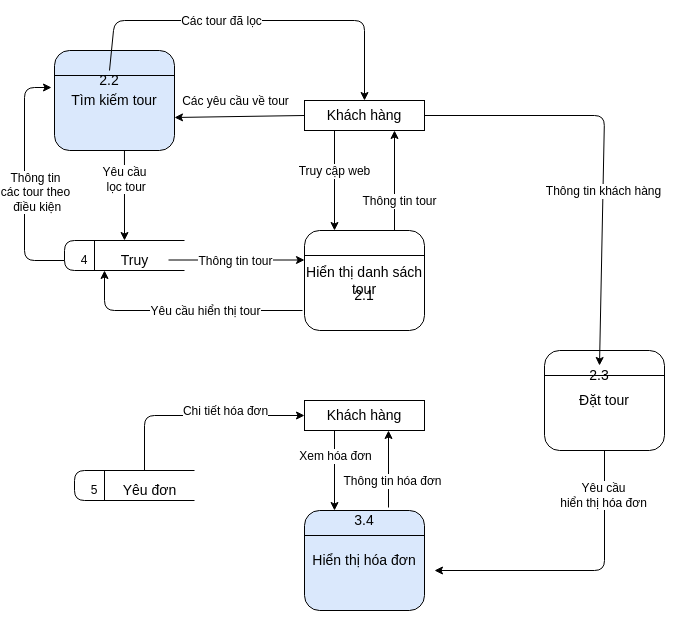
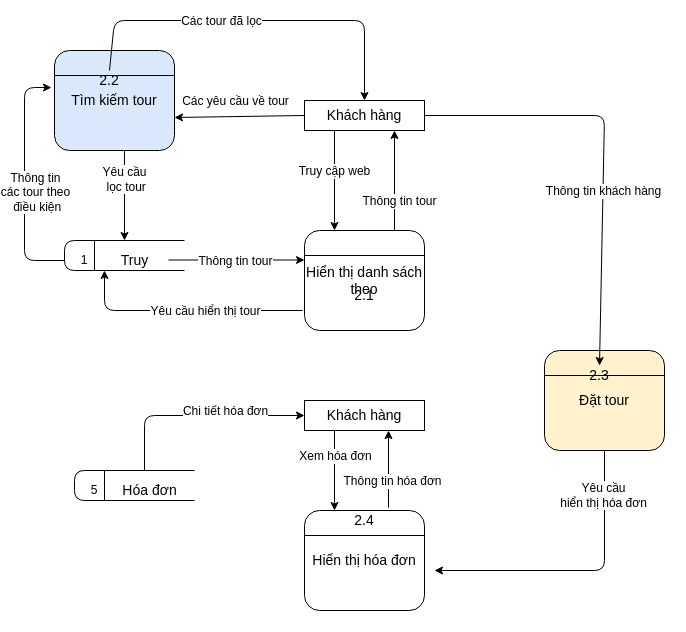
(85, 261) -> (85, 261)
(365, 281) -> (365, 281)
(605, 401) -> (605, 401)
(150, 491) -> (150, 491)
(365, 521) -> (365, 521)
(365, 561) -> (365, 561)
